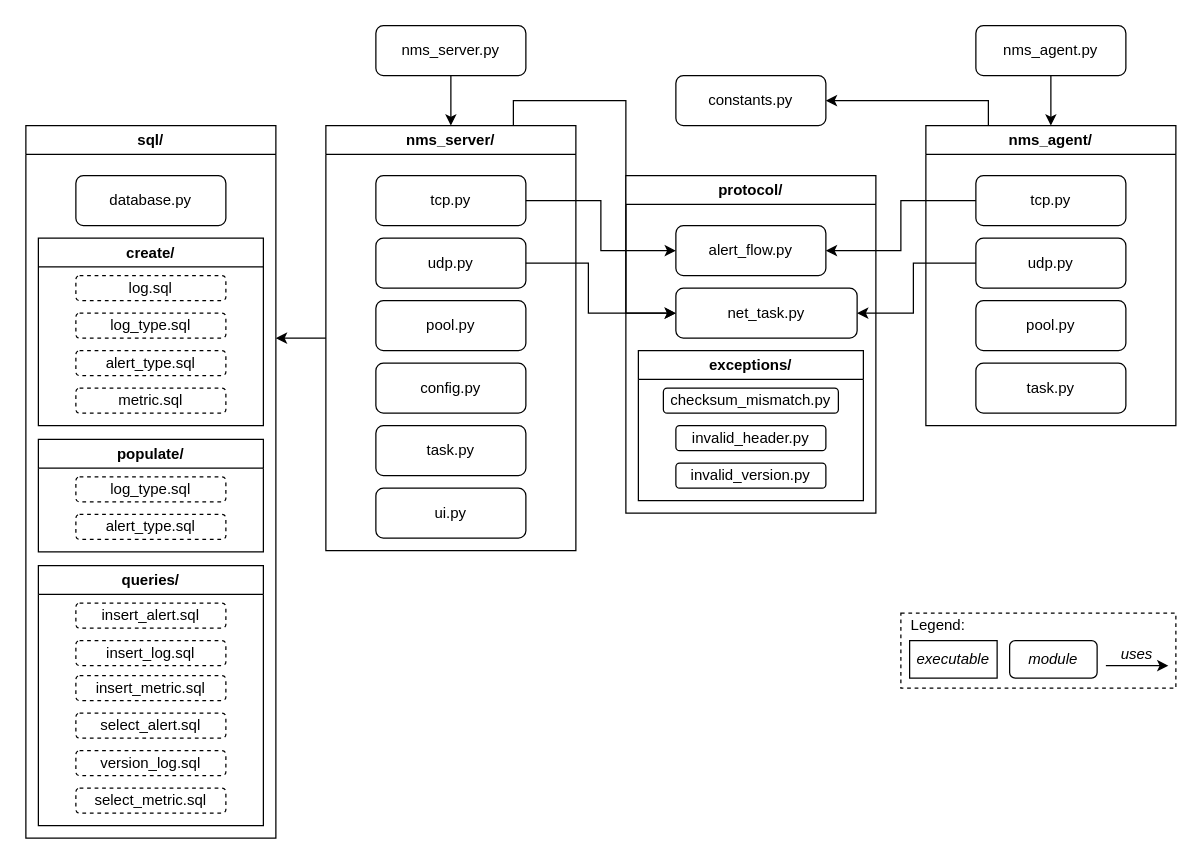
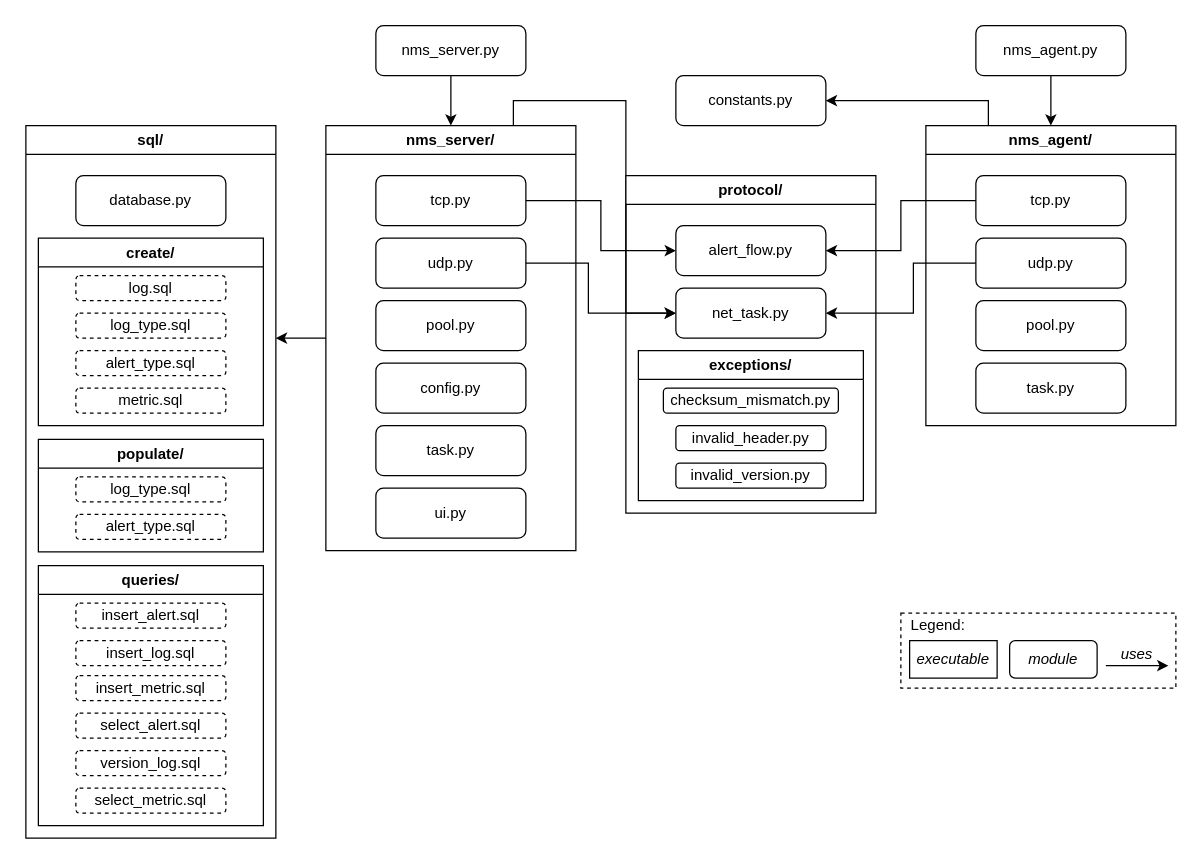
(766, 313) -> (751, 313)
